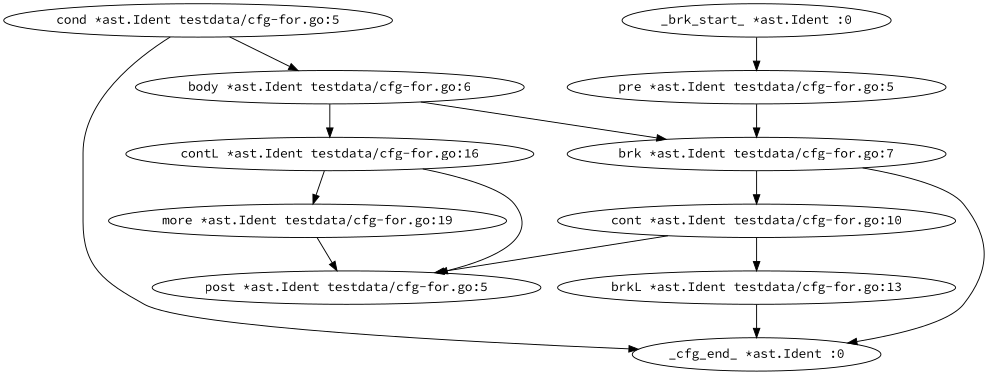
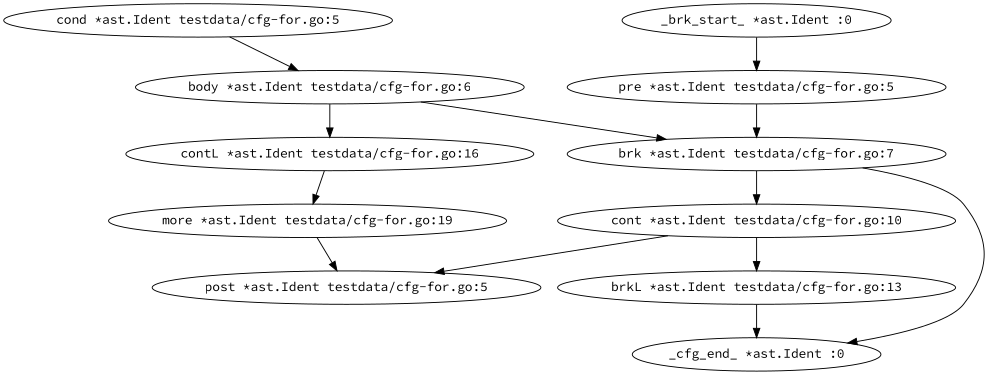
(518, 211) -> none
(221, 321) -> none
